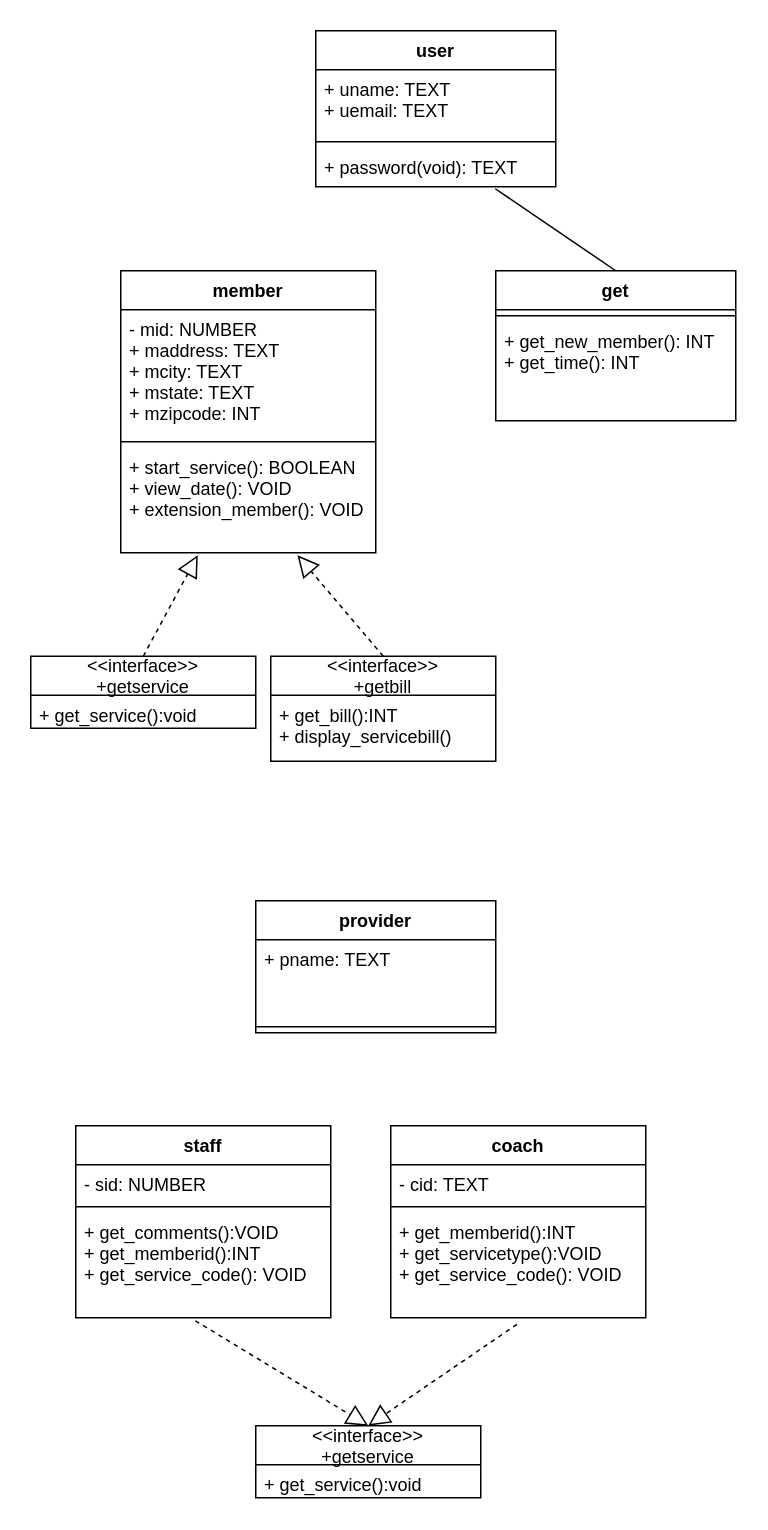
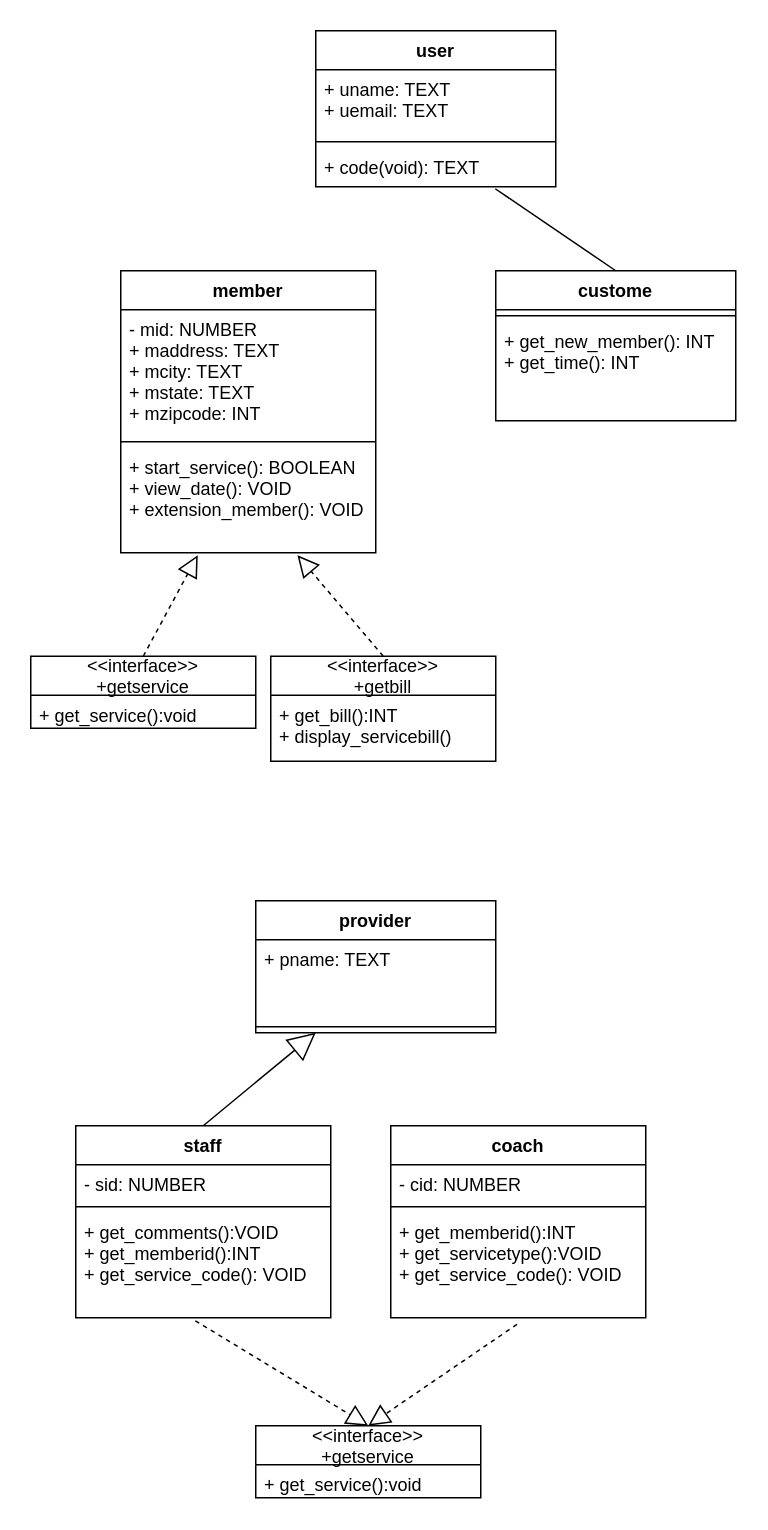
(426, 168) -> (405, 168)
(615, 291) -> (615, 291)
none -> (249, 1088)
(445, 1185) -> (455, 1185)
